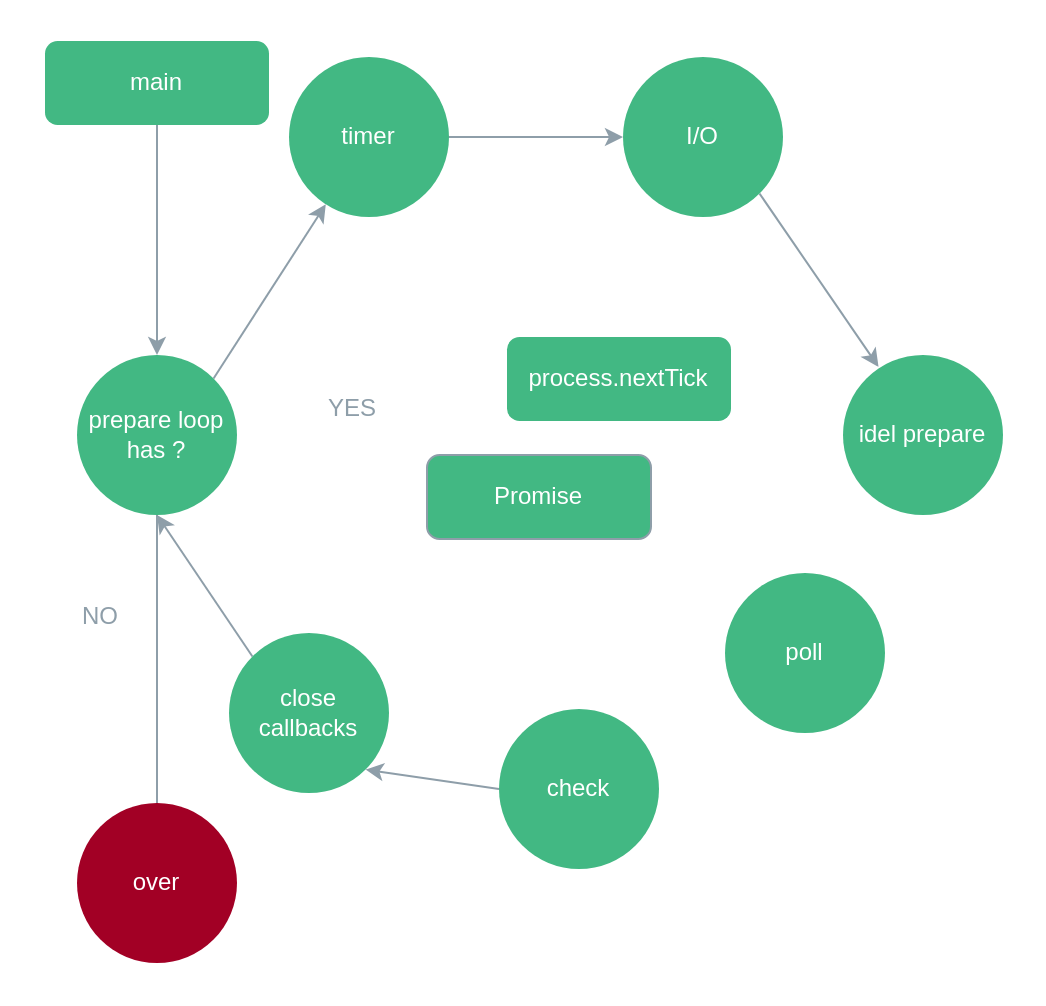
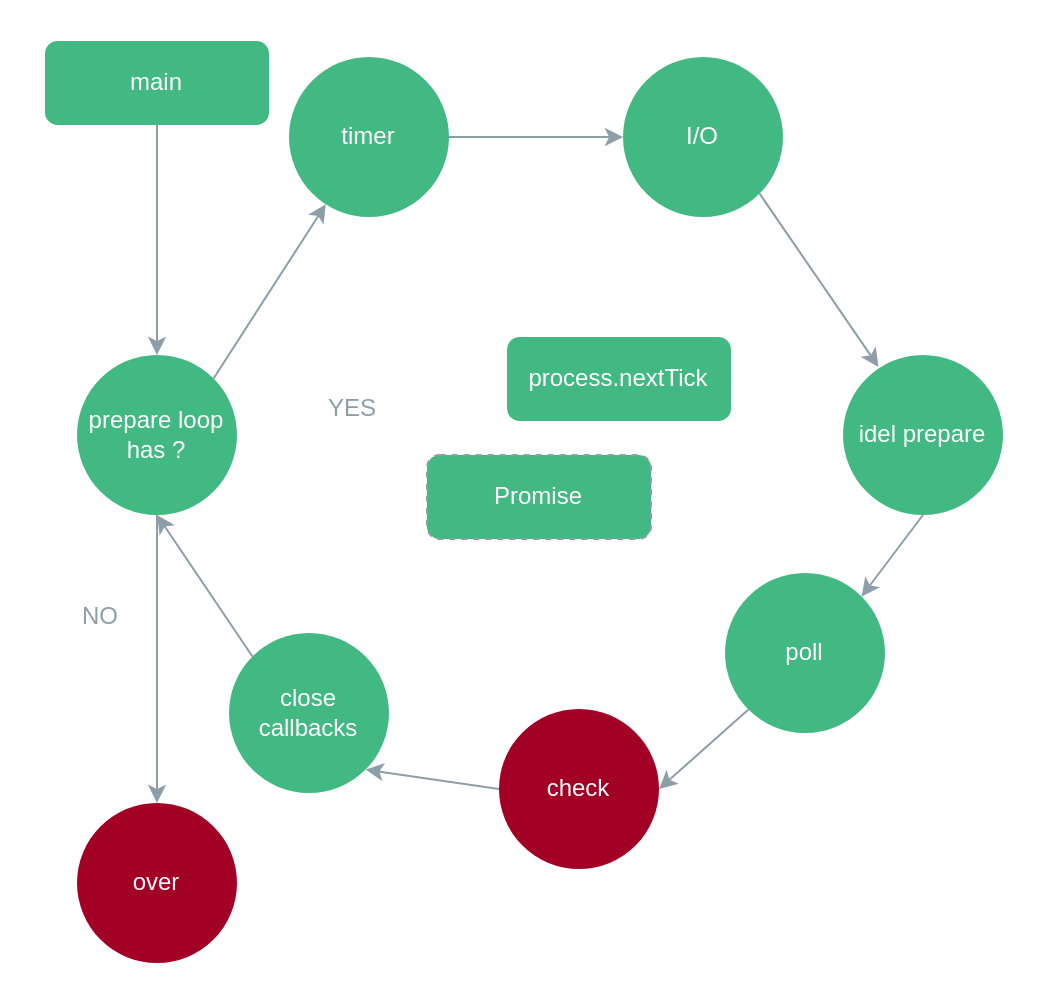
(539, 497) -> (539, 497)
none -> (896, 550)
none -> (708, 745)
(579, 789) -> (579, 789)
(157, 794) -> (157, 788)
